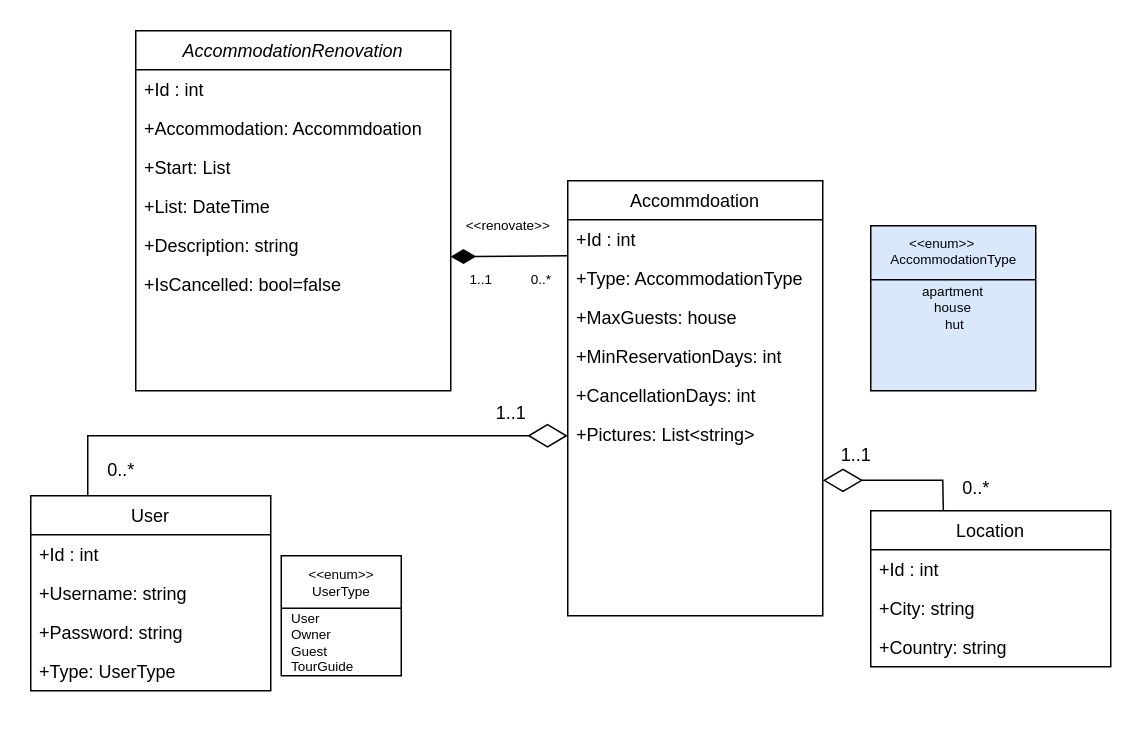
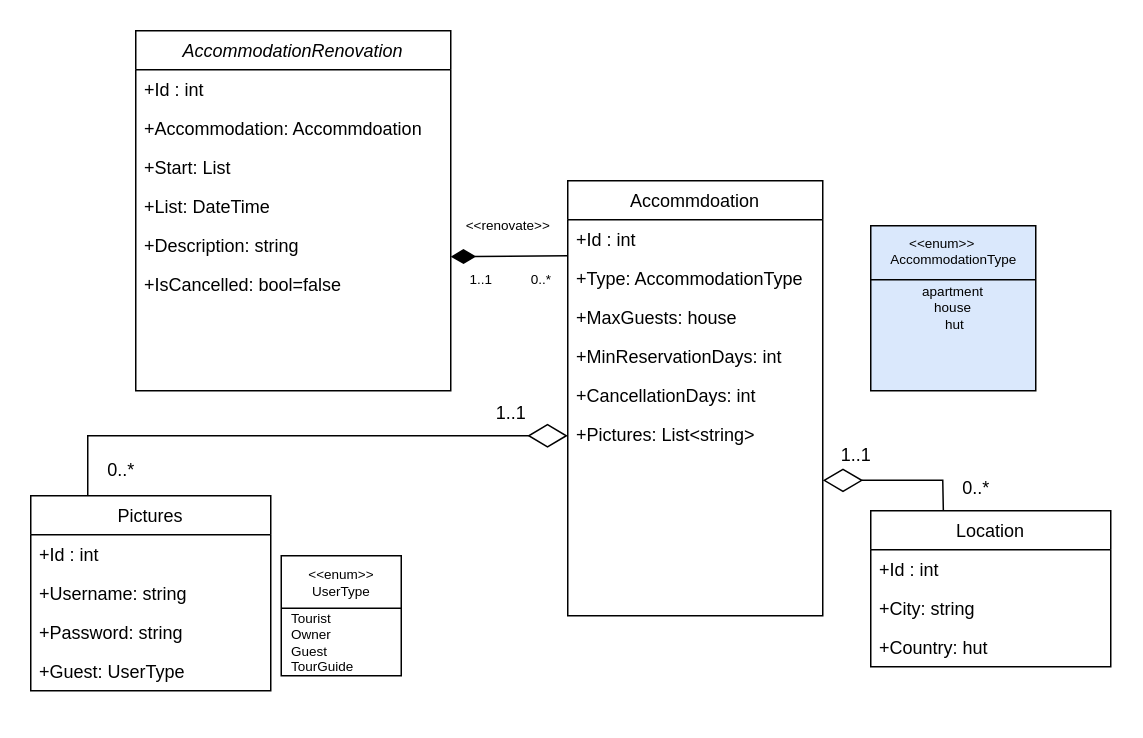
(150, 516) -> (150, 516)
(324, 644) -> (324, 644)
(953, 648) -> (940, 648)
(110, 672) -> (115, 672)
